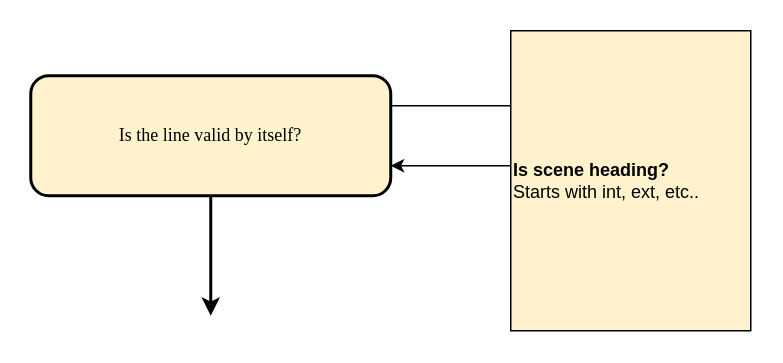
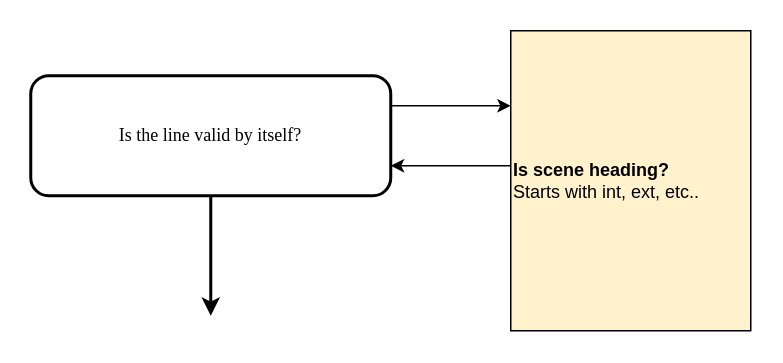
(503, 106) -> (499, 106)
(211, 136) -> (211, 136)
